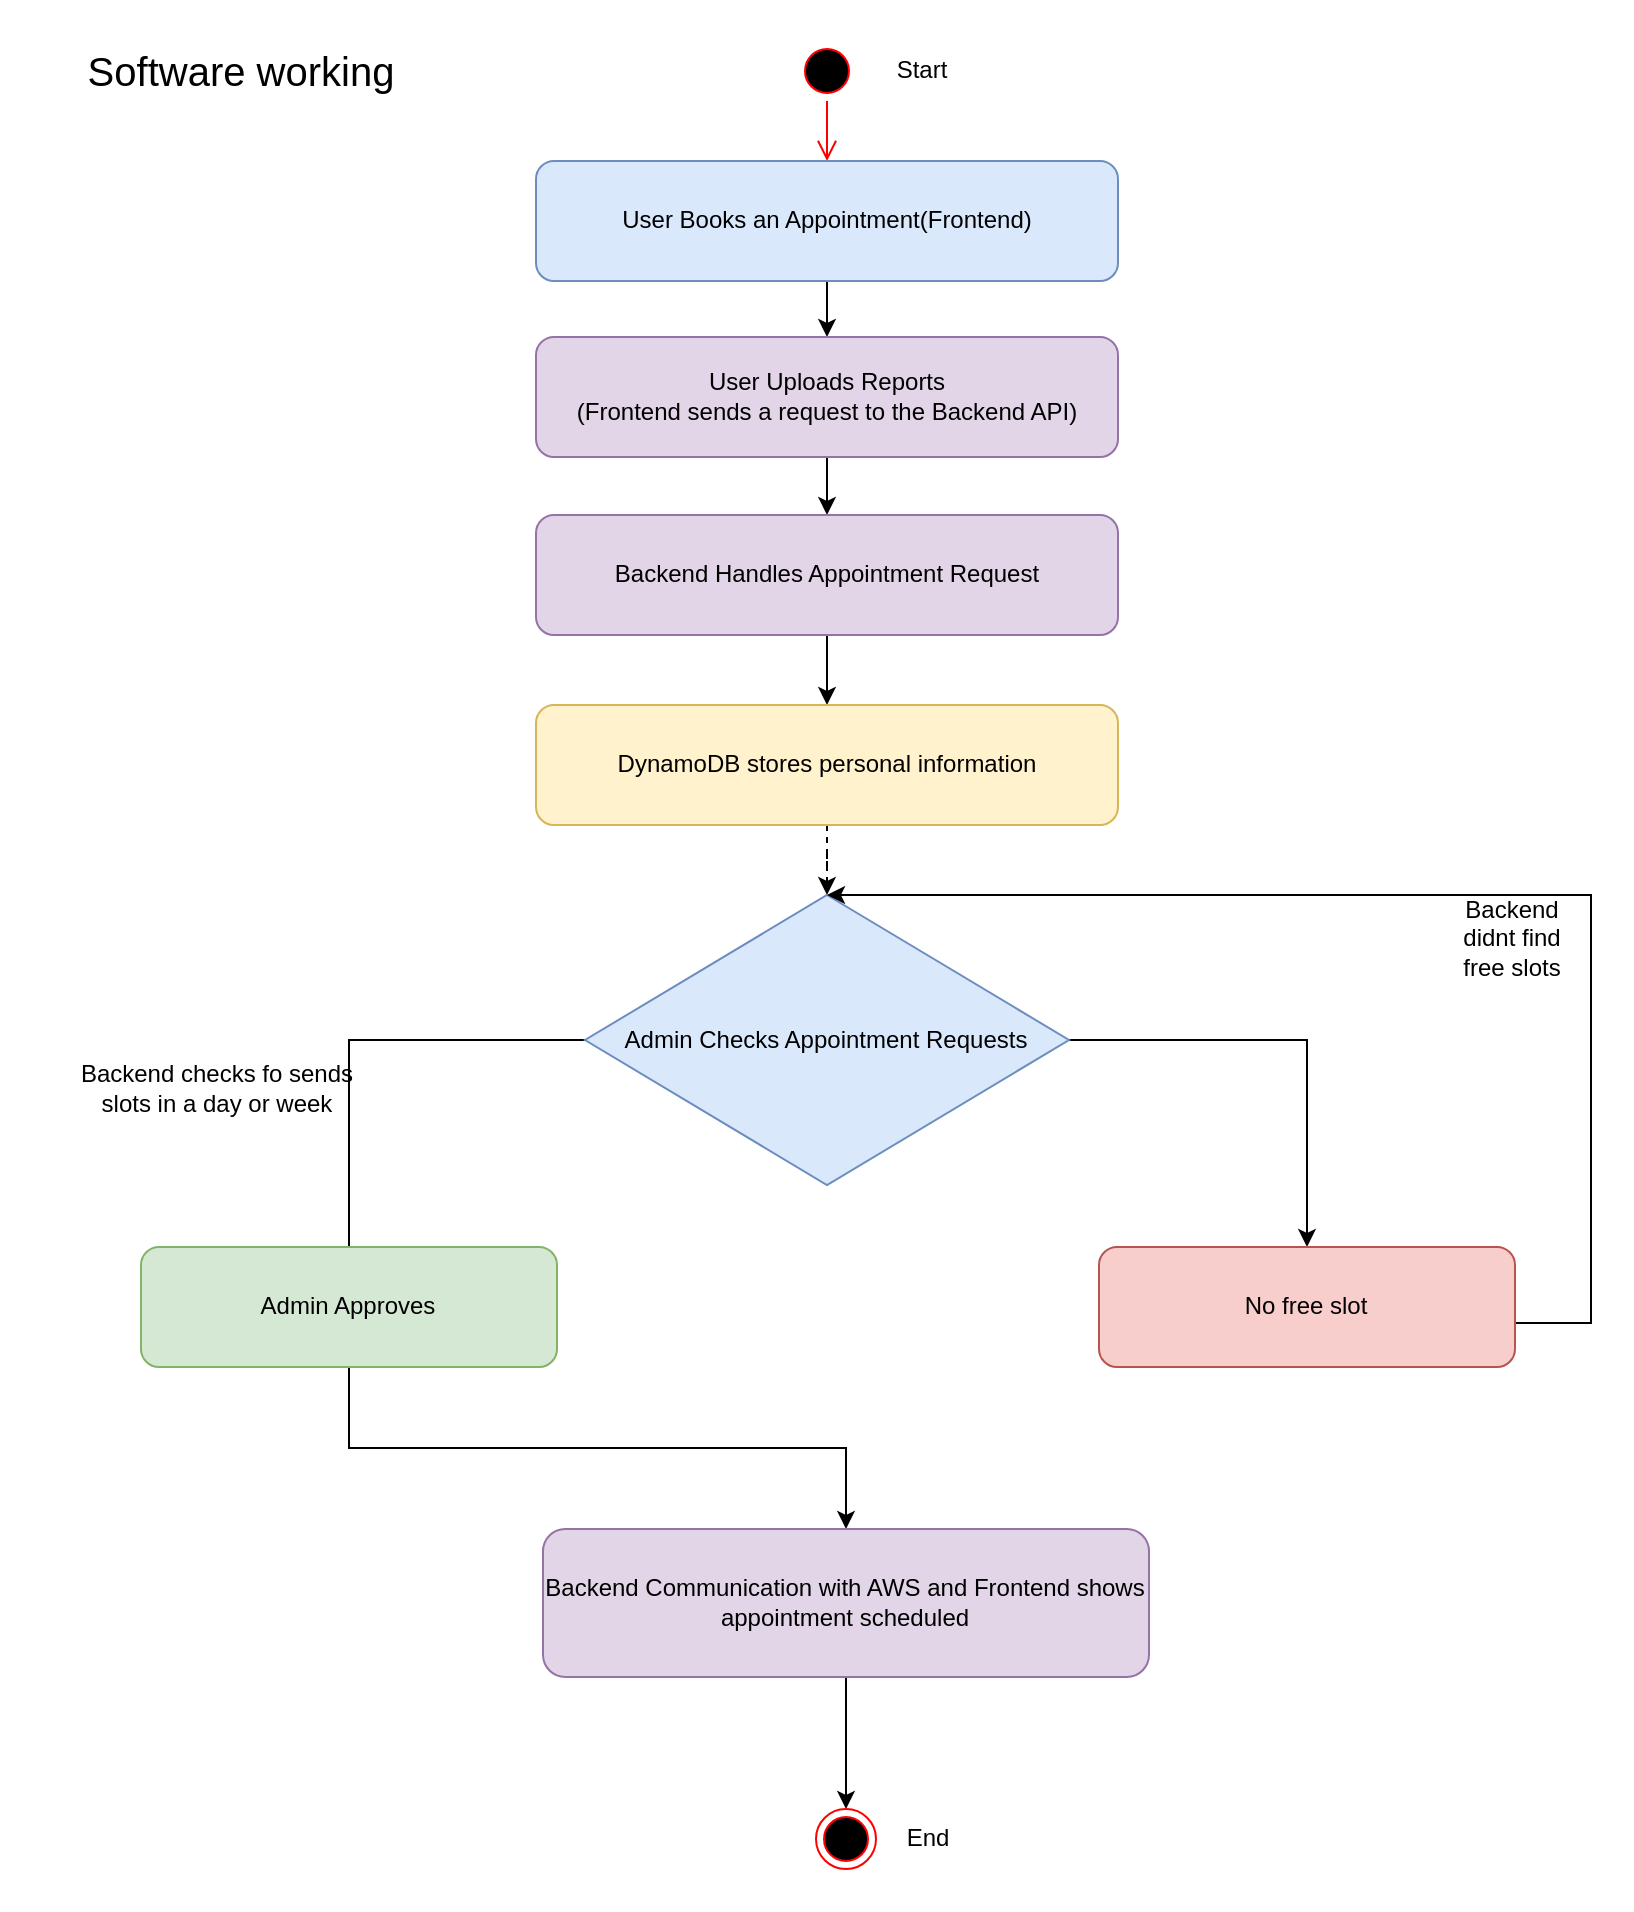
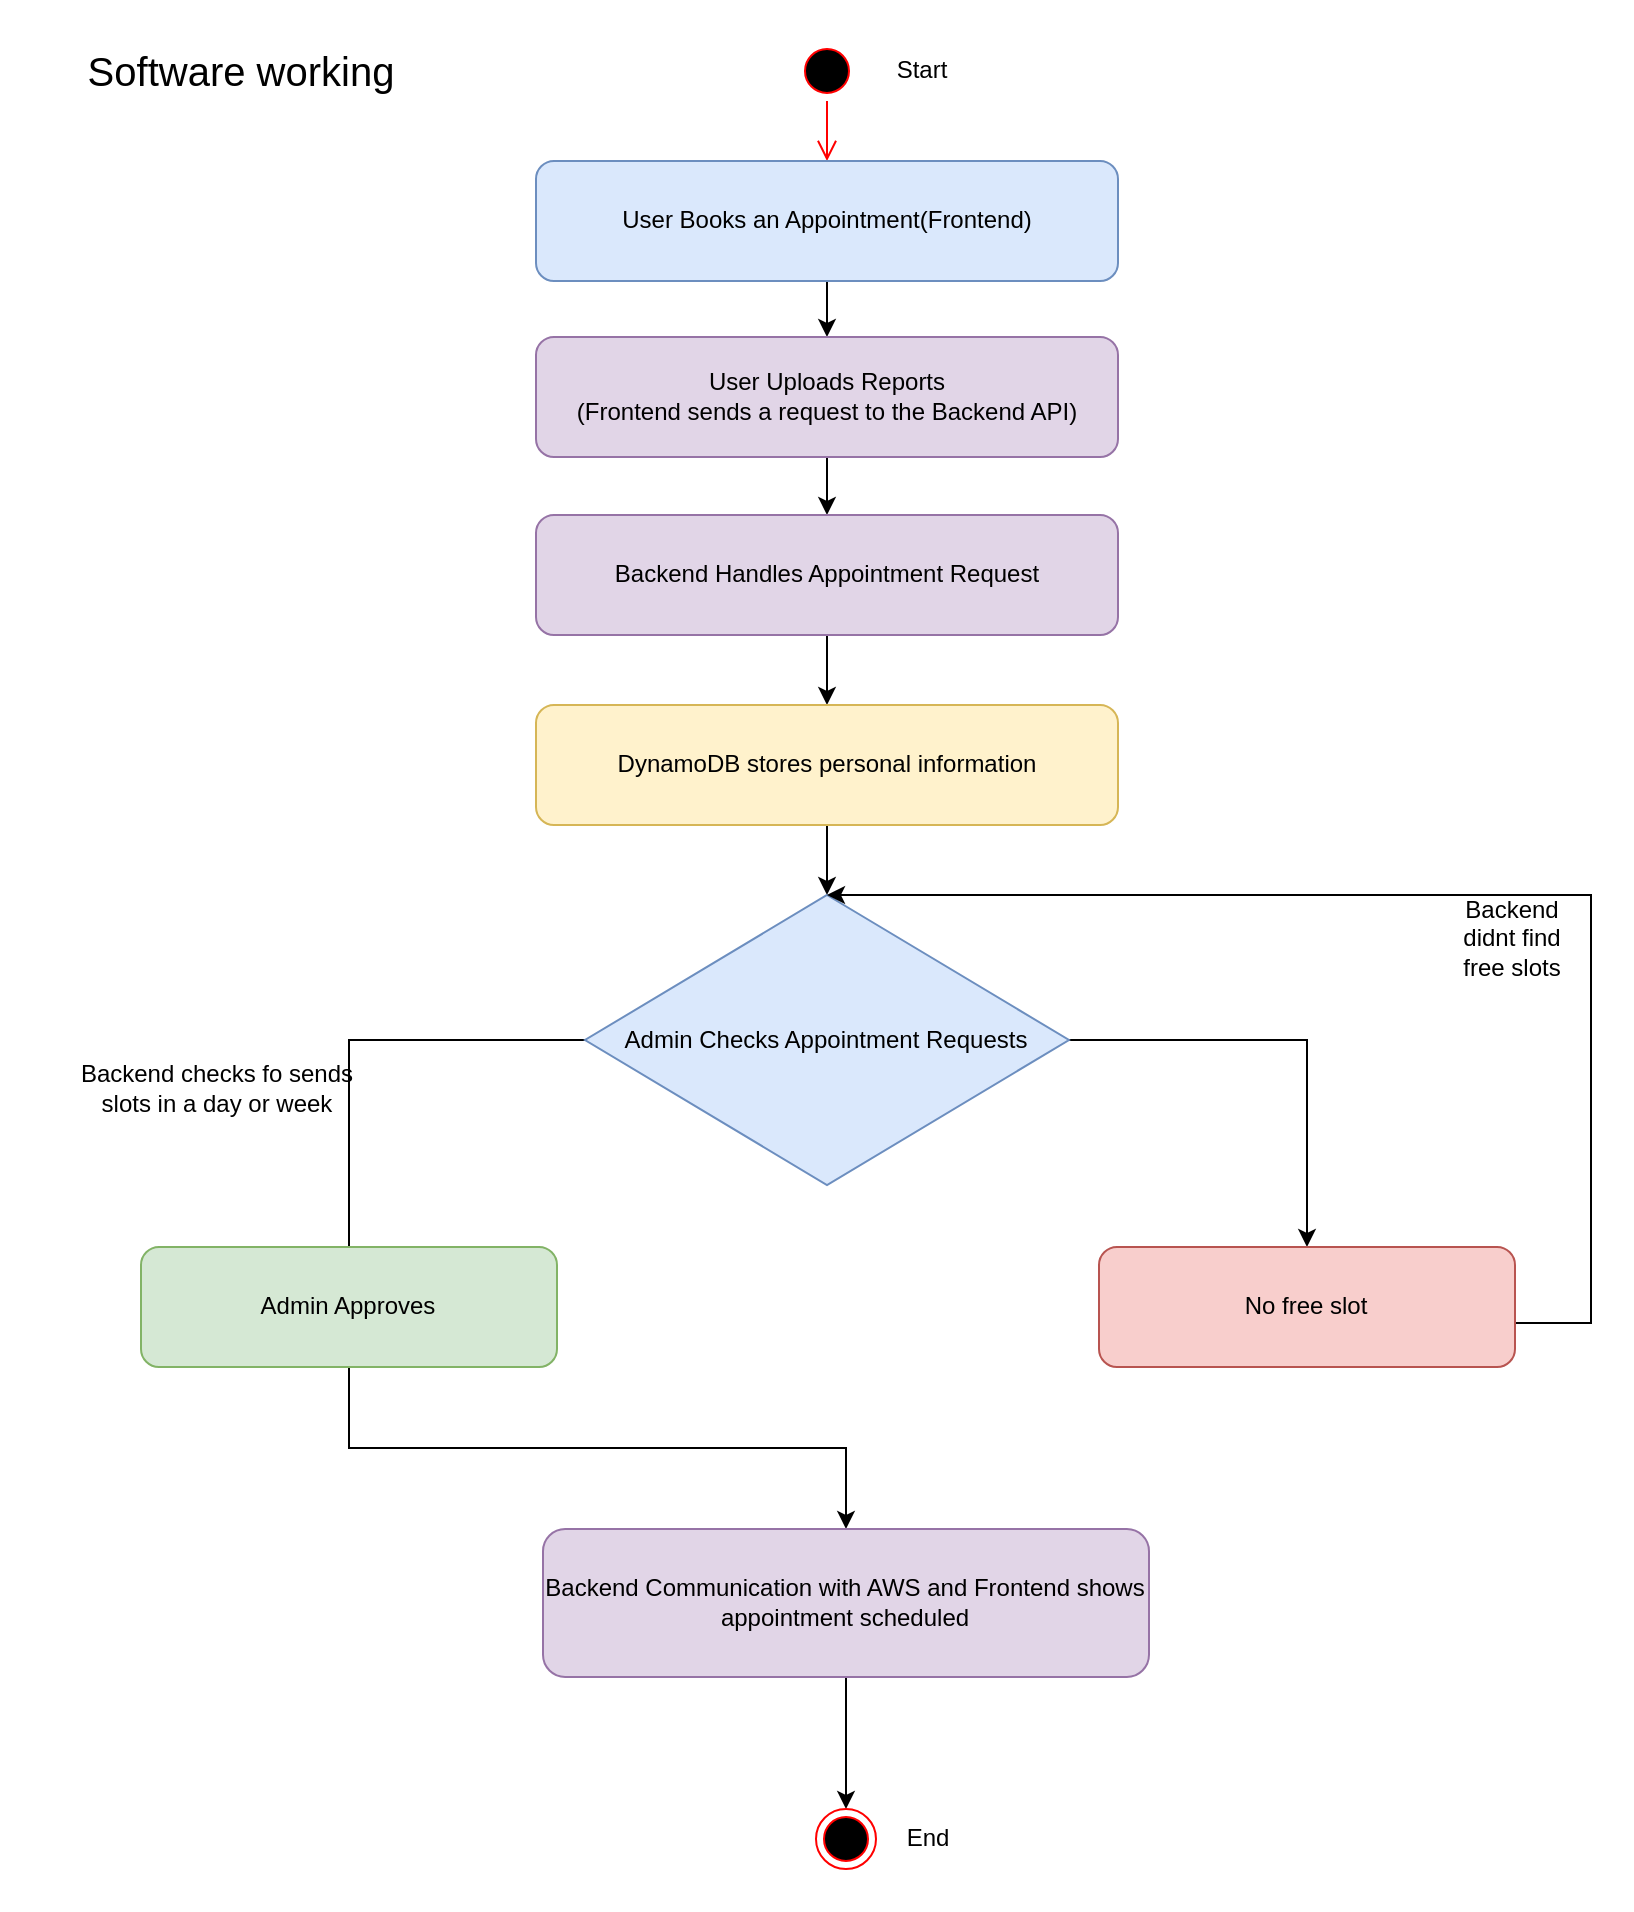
(827, 862) -> (827, 862)
